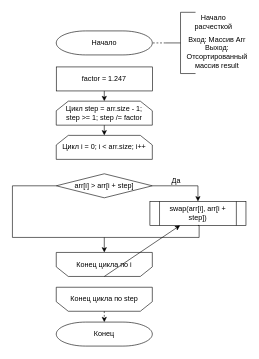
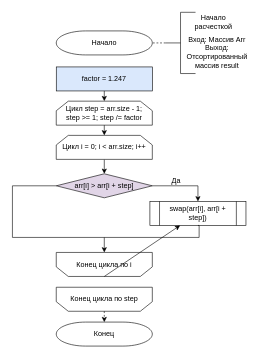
(104, 79) -> (104, 79)
none -> (104, 168)
(104, 186) -> (104, 186)
